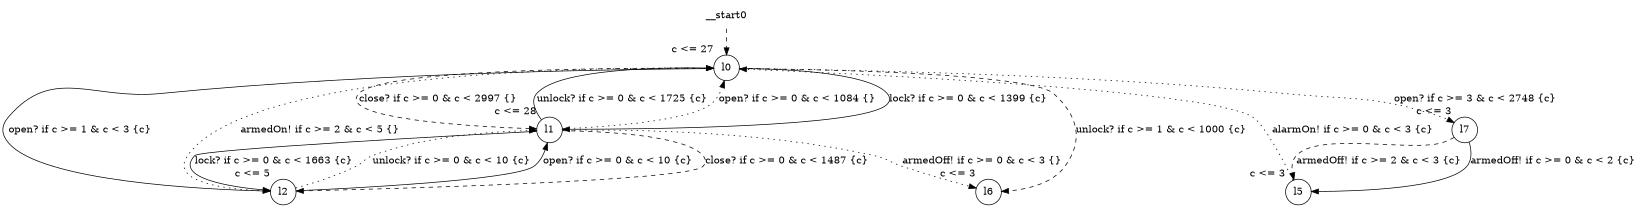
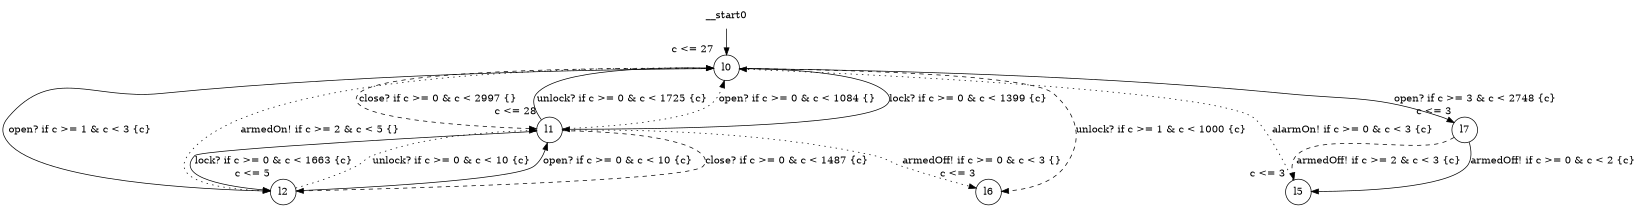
(727, 38) -> (727, 38)
(1095, 80) -> (1095, 80)
